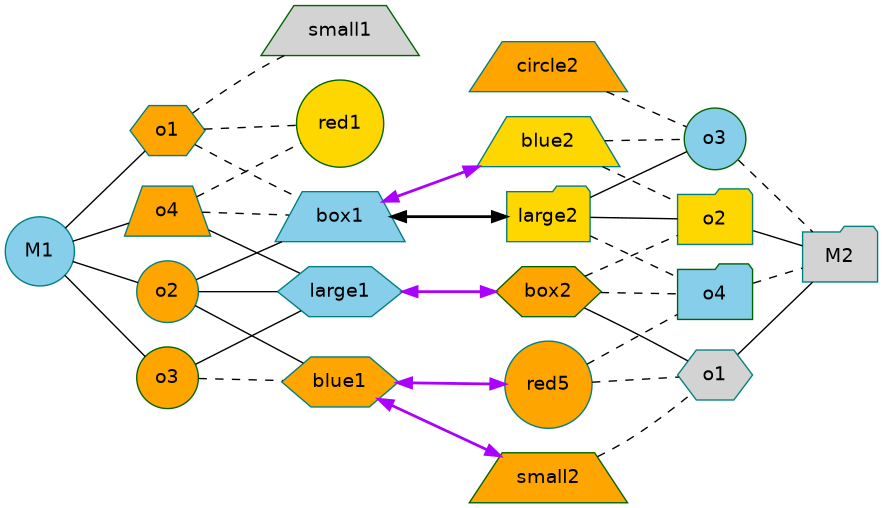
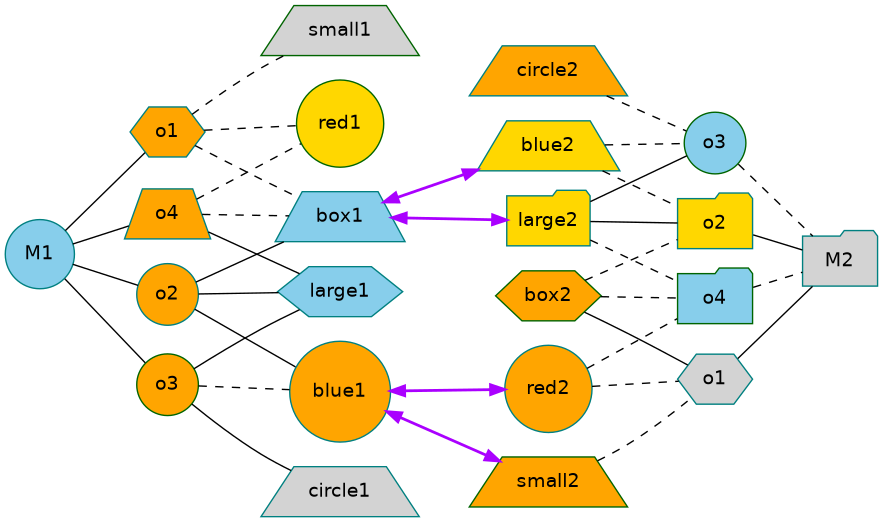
(449, 217) -> (449, 219)
(449, 292) -> none
(340, 382) -> (340, 392)
(548, 385) -> (548, 389)
none -> (340, 492)
